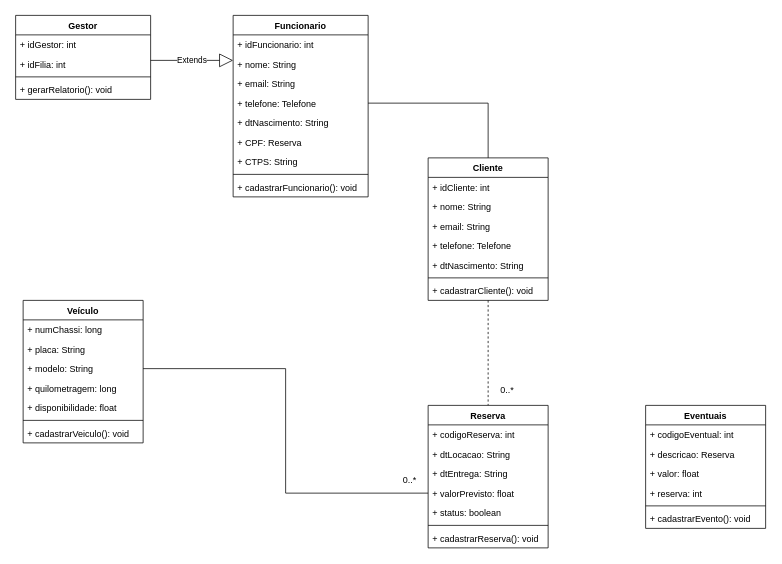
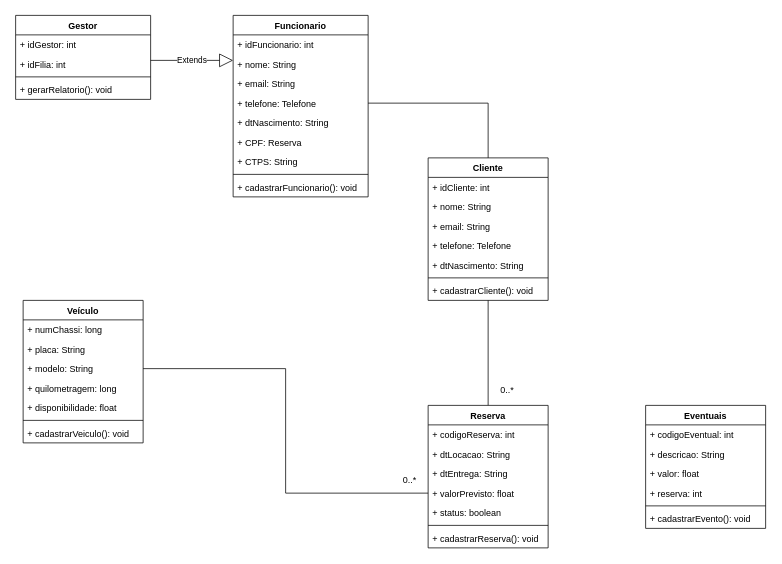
(488, 353) -> (488, 353)
(695, 455) -> (692, 455)
